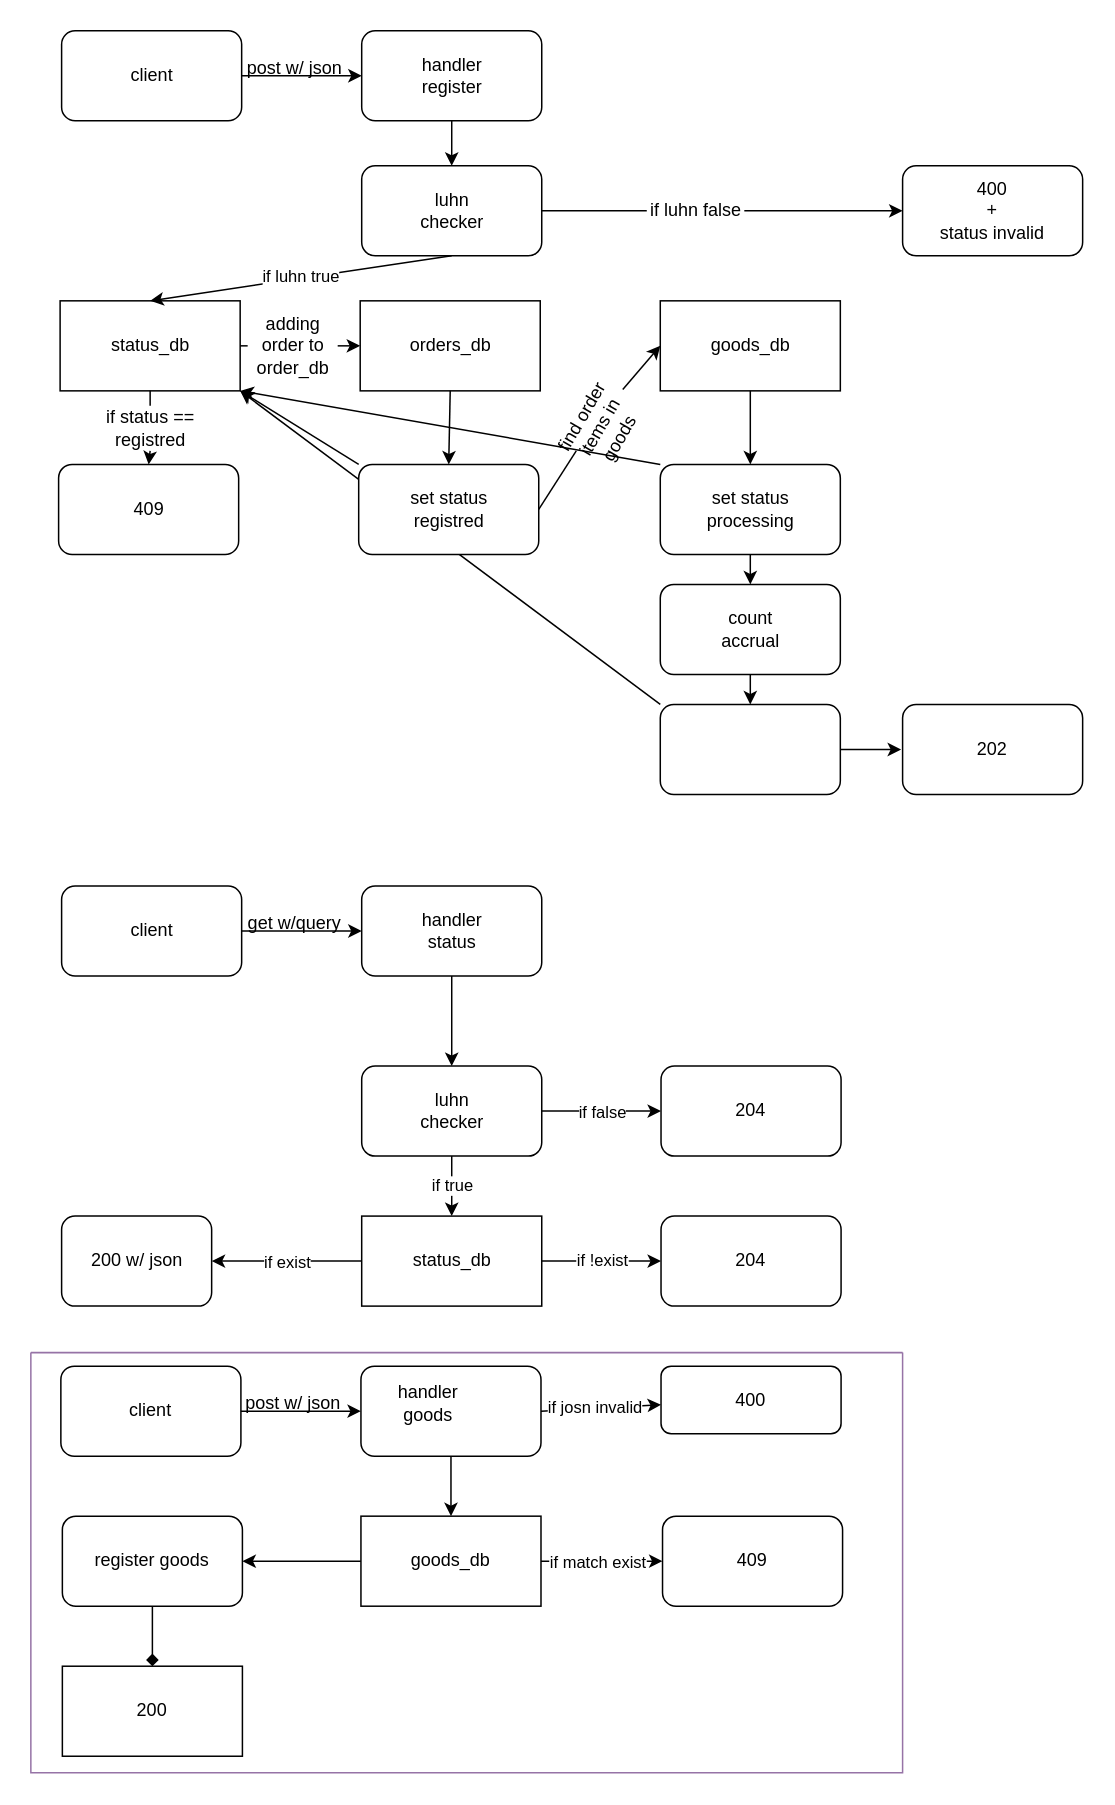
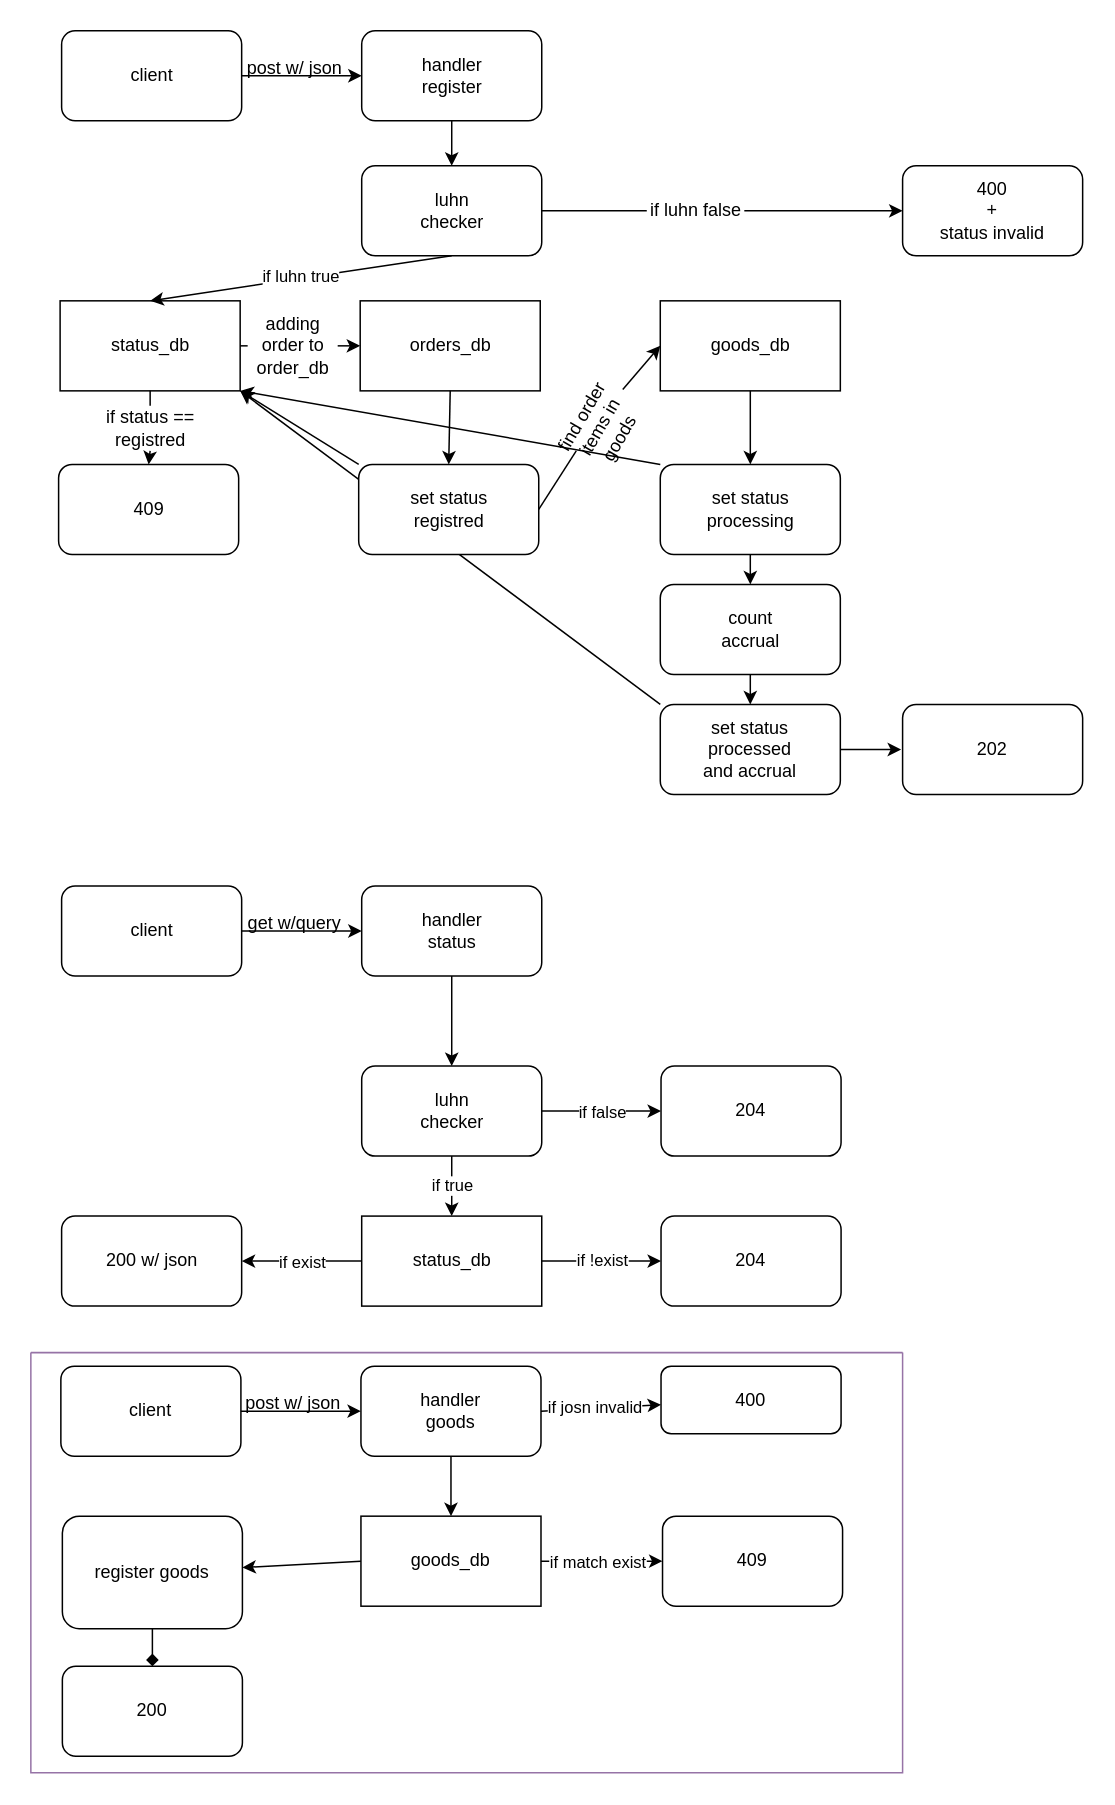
none -> (750, 749)
(137, 1261) -> (152, 1261)
(428, 1403) -> (451, 1411)
(152, 1561) -> (152, 1572)
(152, 1711) -> (152, 1711)
